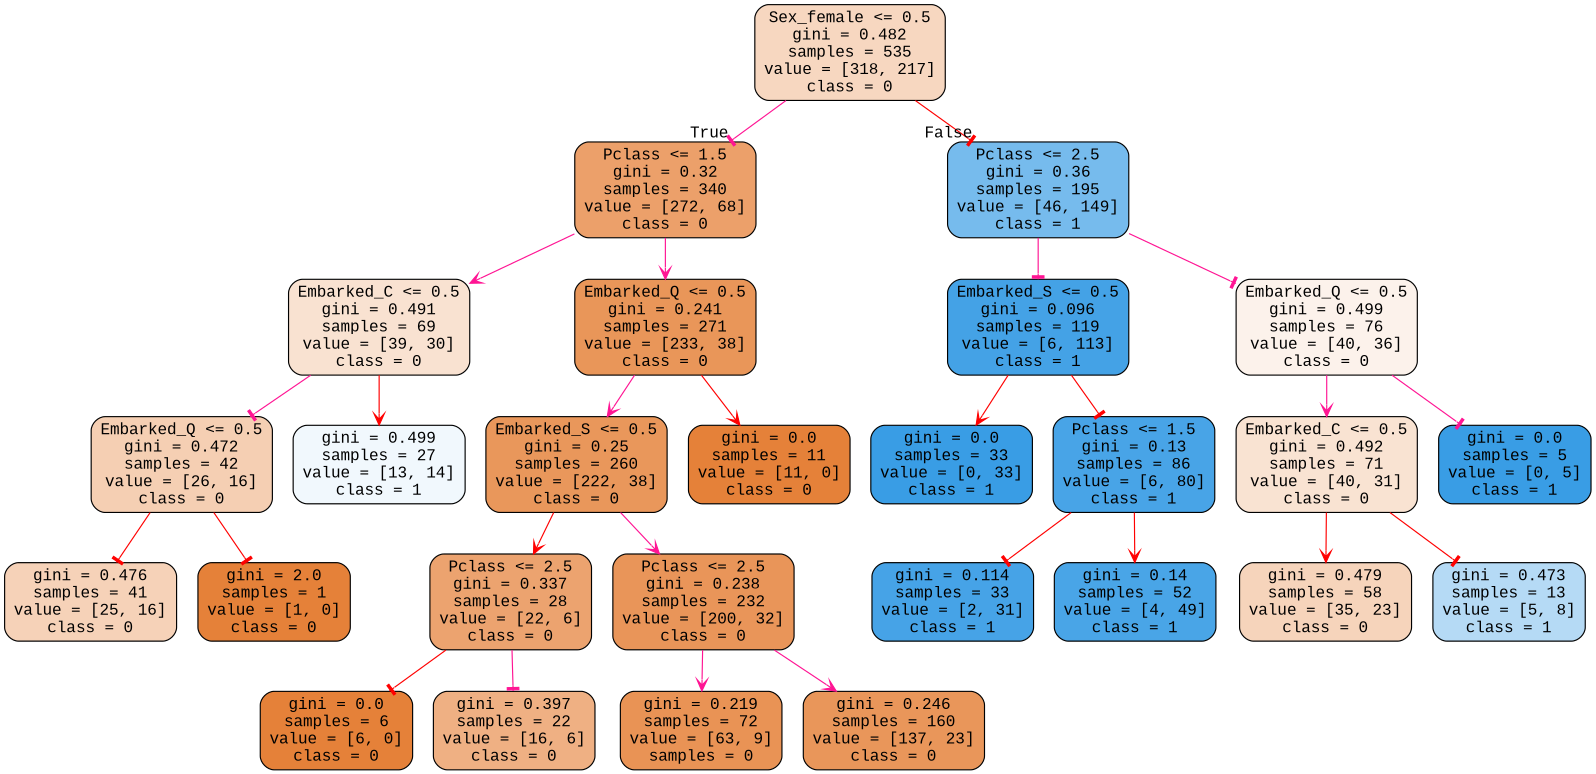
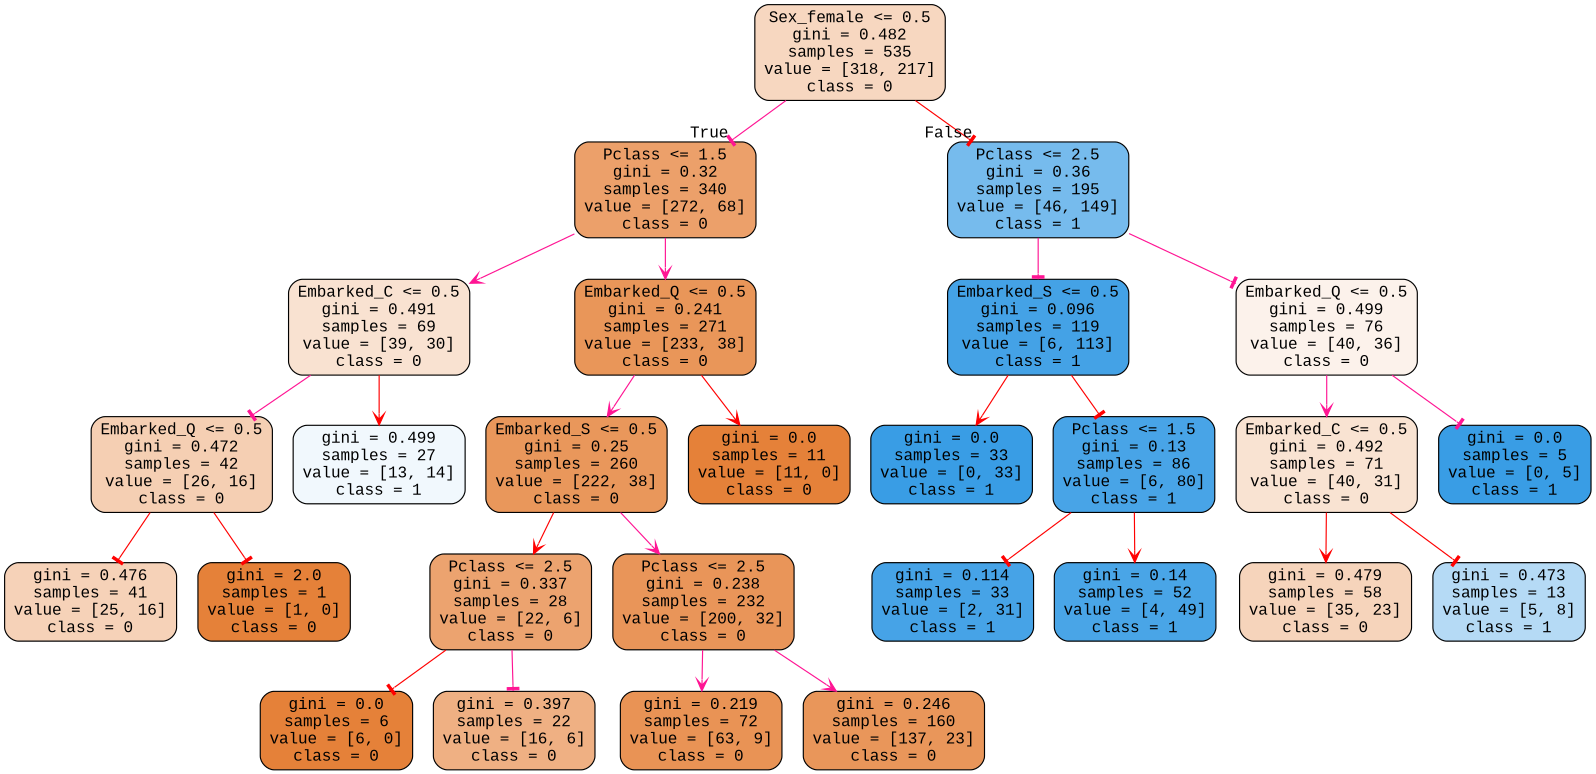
(701, 731) -> (701, 731)
